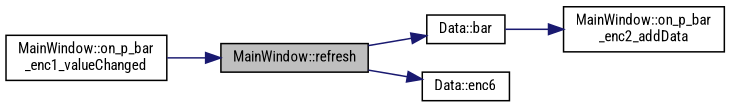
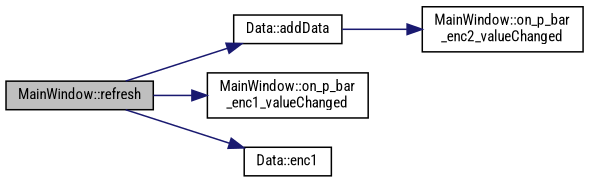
(466, 29) -> (288, 29)
(644, 29) -> (503, 29)
(186, 58) -> (173, 95)
(466, 86) -> (288, 162)
